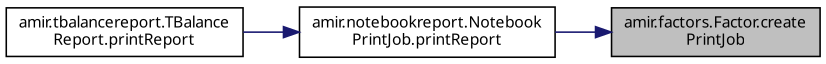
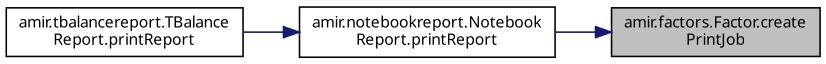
(427, 32) -> (427, 32)
